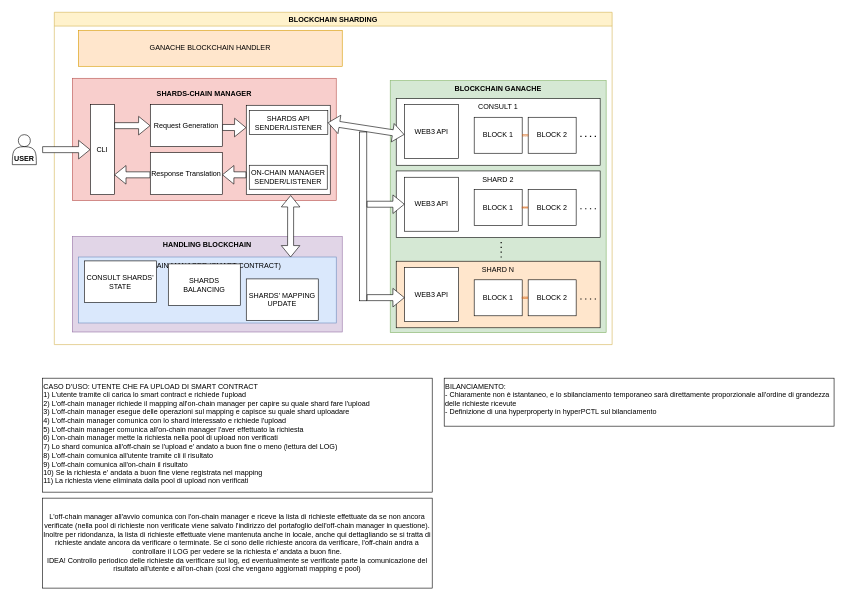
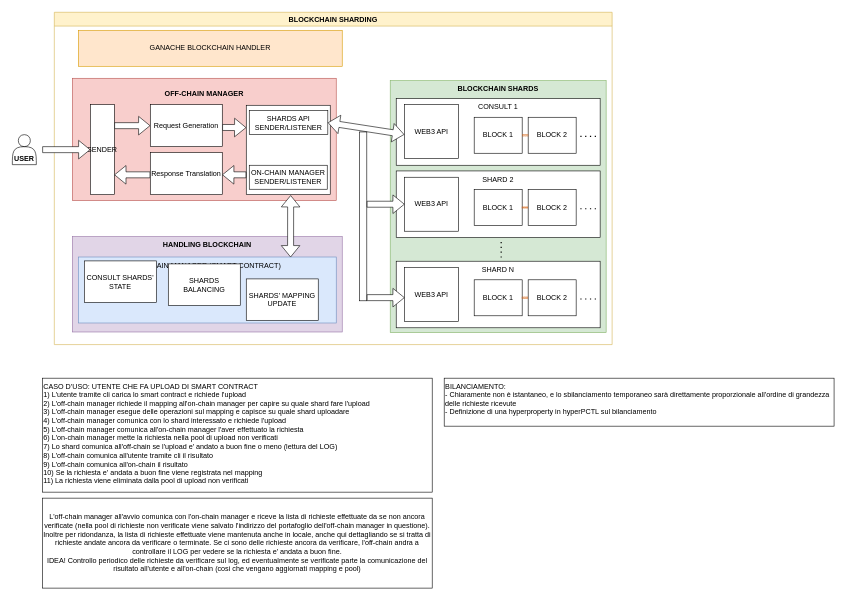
(204, 87) -> (204, 87)
(498, 89) -> (498, 89)
(102, 150) -> (102, 150)
(498, 270) -> (498, 270)
